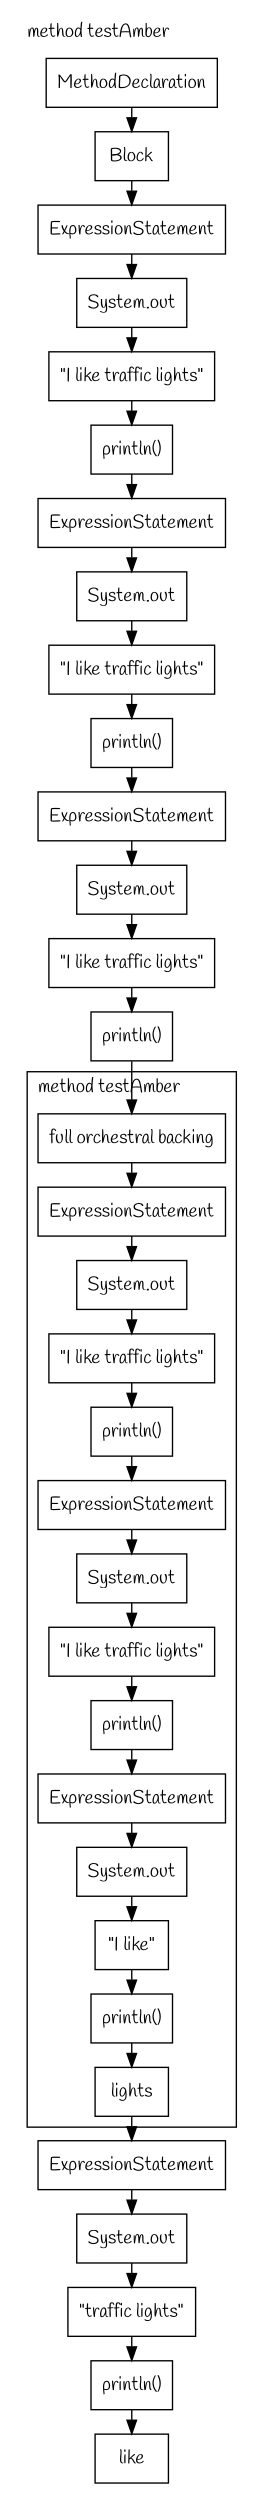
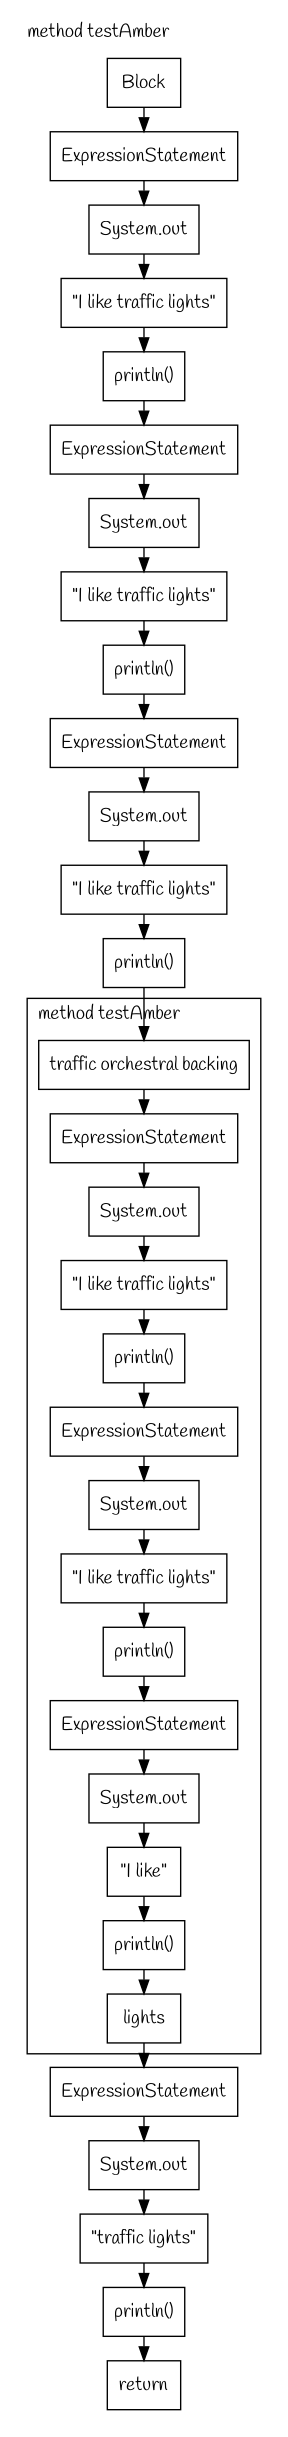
(132, 83) -> none
(132, 1138) -> (144, 1065)
(132, 2459) -> (144, 2385)
